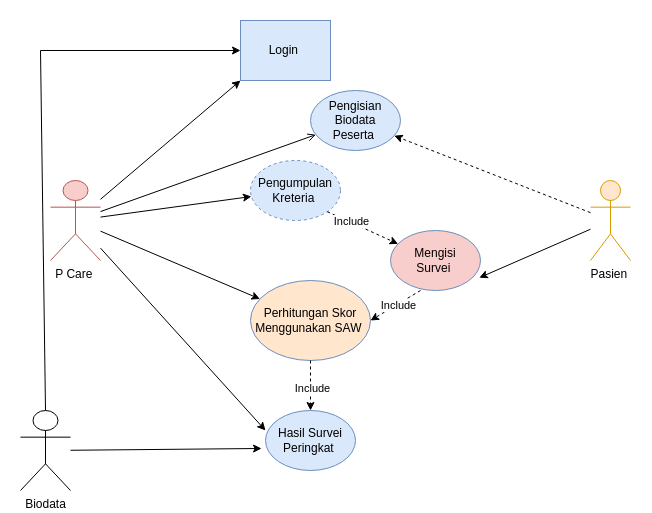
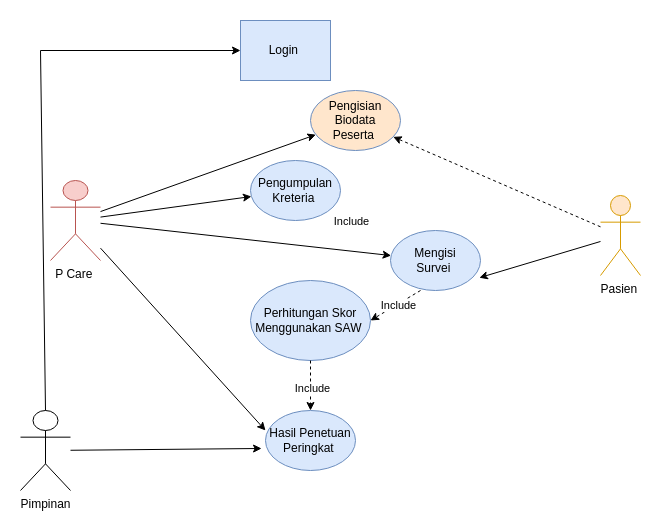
(356, 121) -> (356, 121)
(310, 137) -> (308, 137)
(168, 142) -> (243, 239)
(296, 191) -> (296, 191)
(611, 221) -> (621, 236)
(378, 235) -> none
(436, 261) -> (436, 261)
(177, 264) -> none
(311, 321) -> (311, 321)
(311, 441) -> (311, 441)
(46, 505) -> (46, 505)
